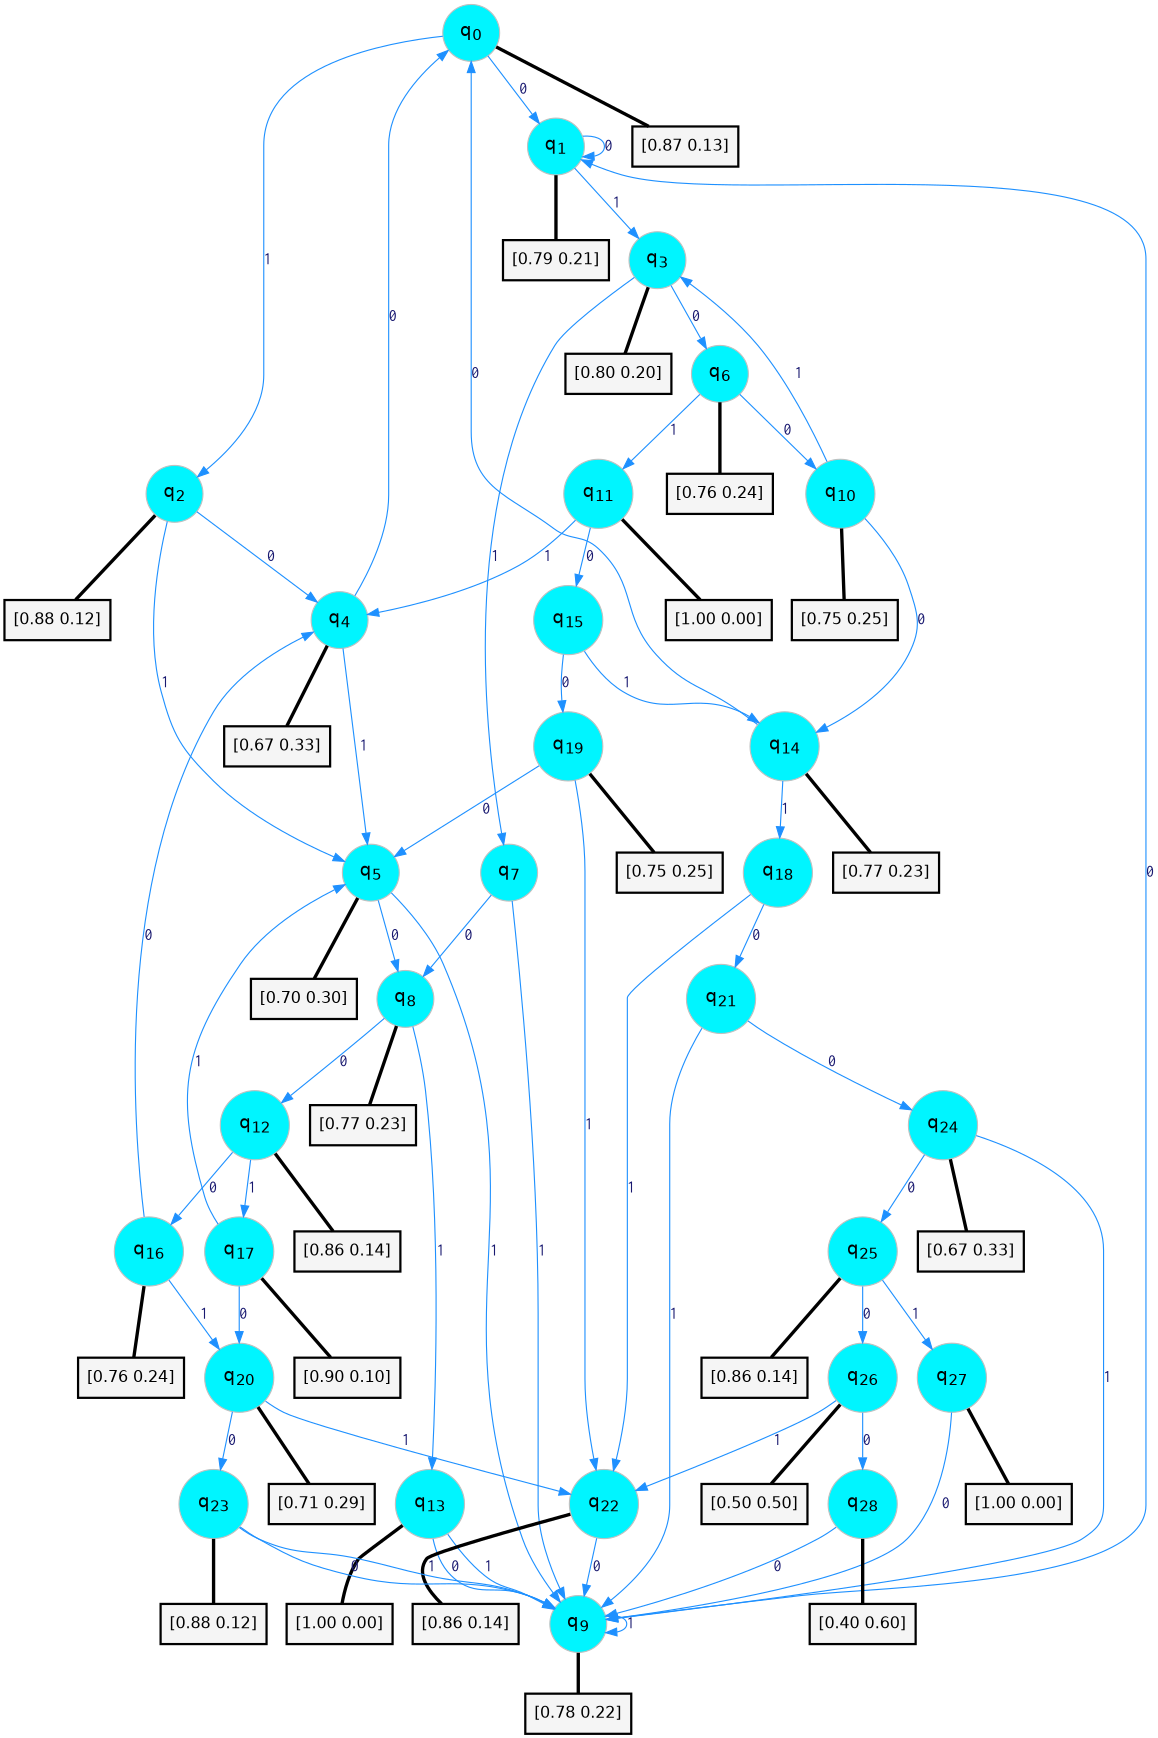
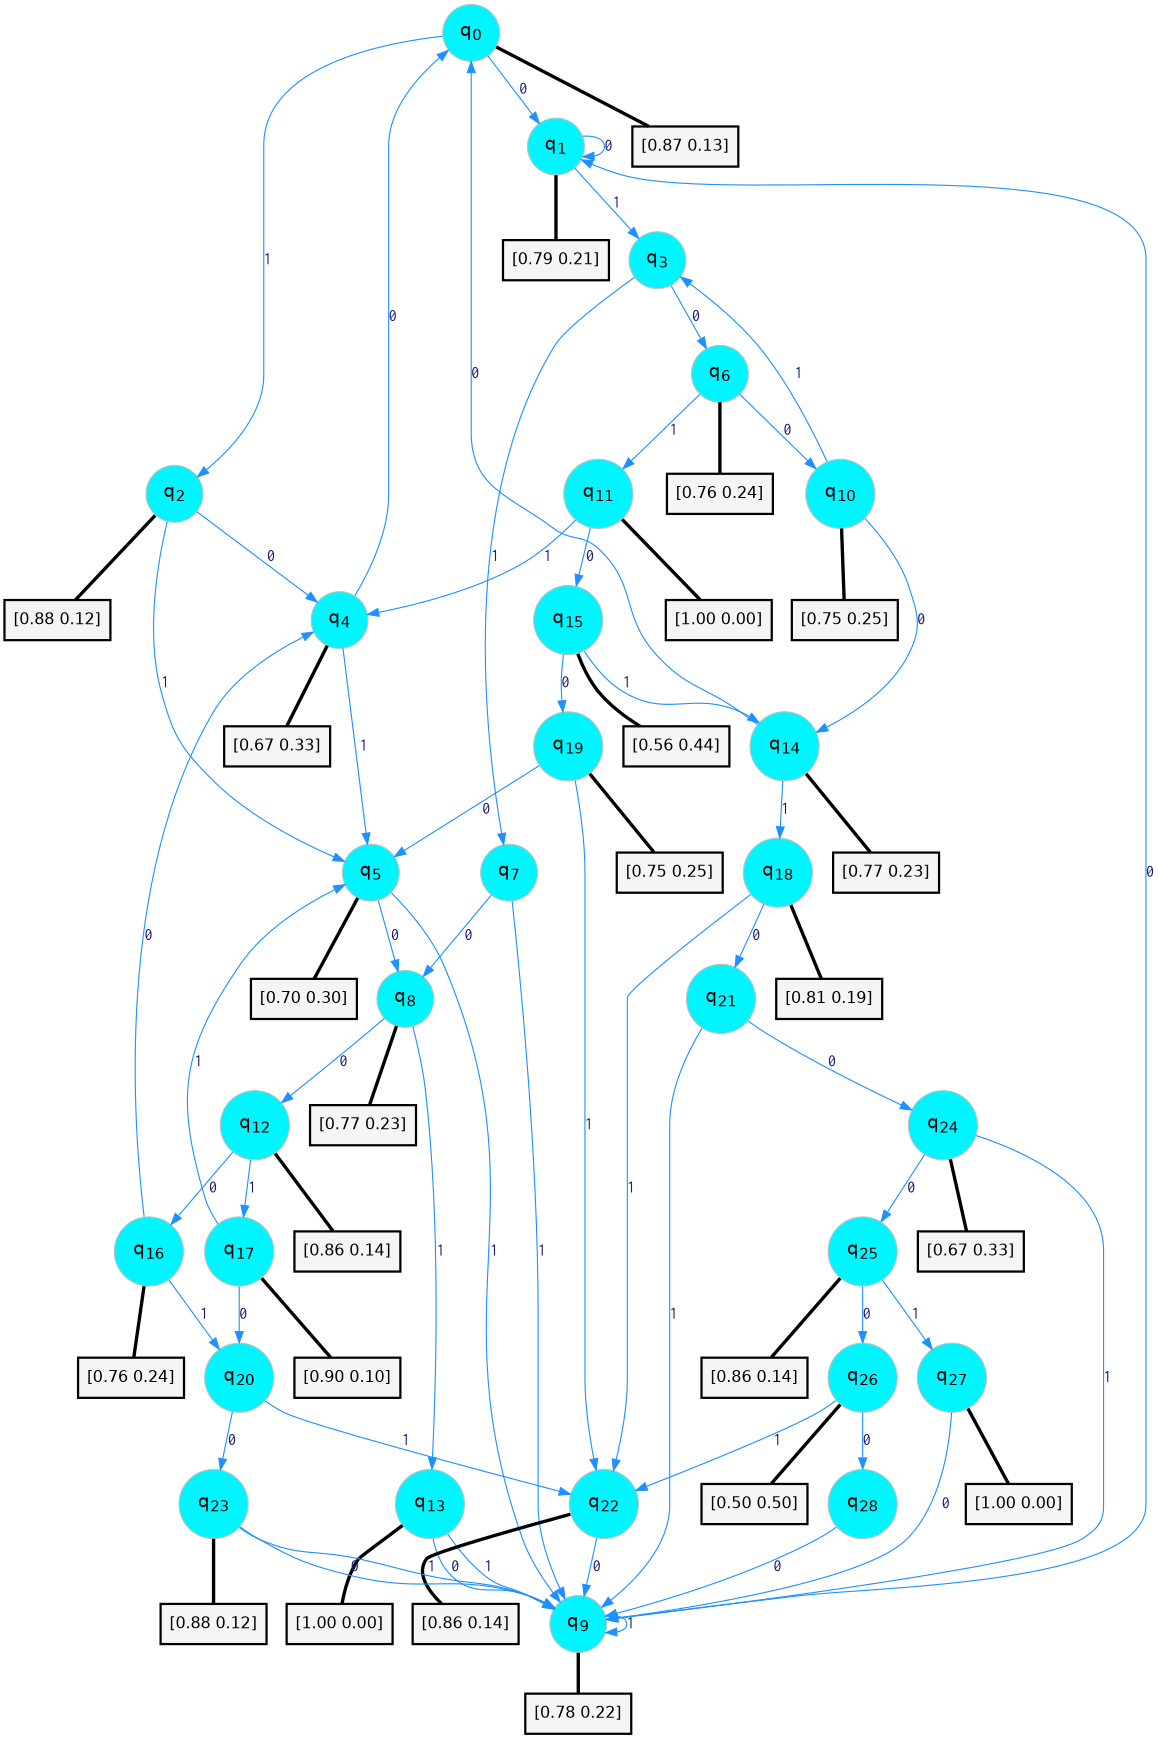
(618, 374) -> none
none -> (676, 746)
none -> (829, 999)
(322, 1504) -> none
(863, 1624) -> none
